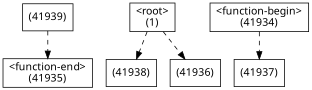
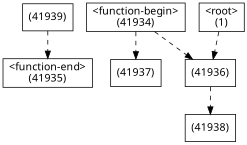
(143, 42) -> (210, 97)
none -> (171, 43)
